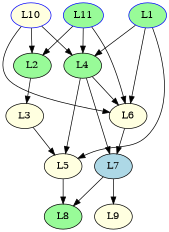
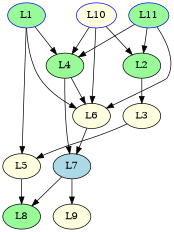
(74, 113) -> none
